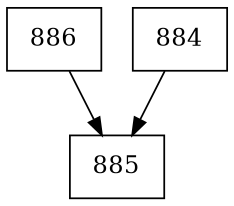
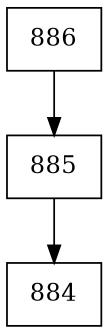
(153, 95) -> (54, 222)
